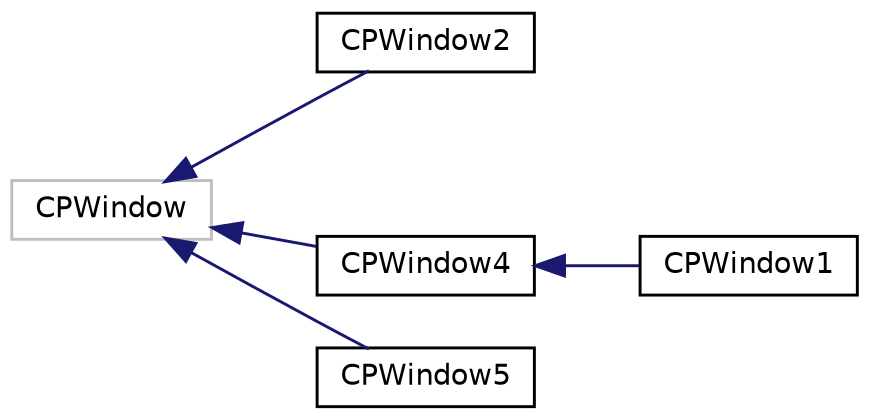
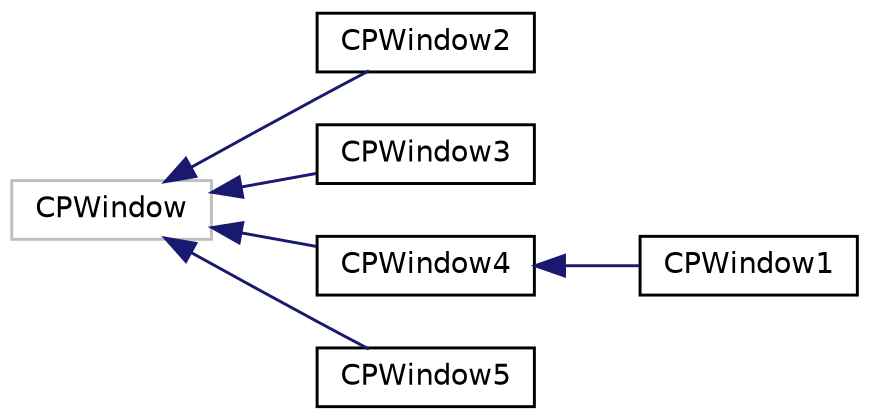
none -> (426, 154)
